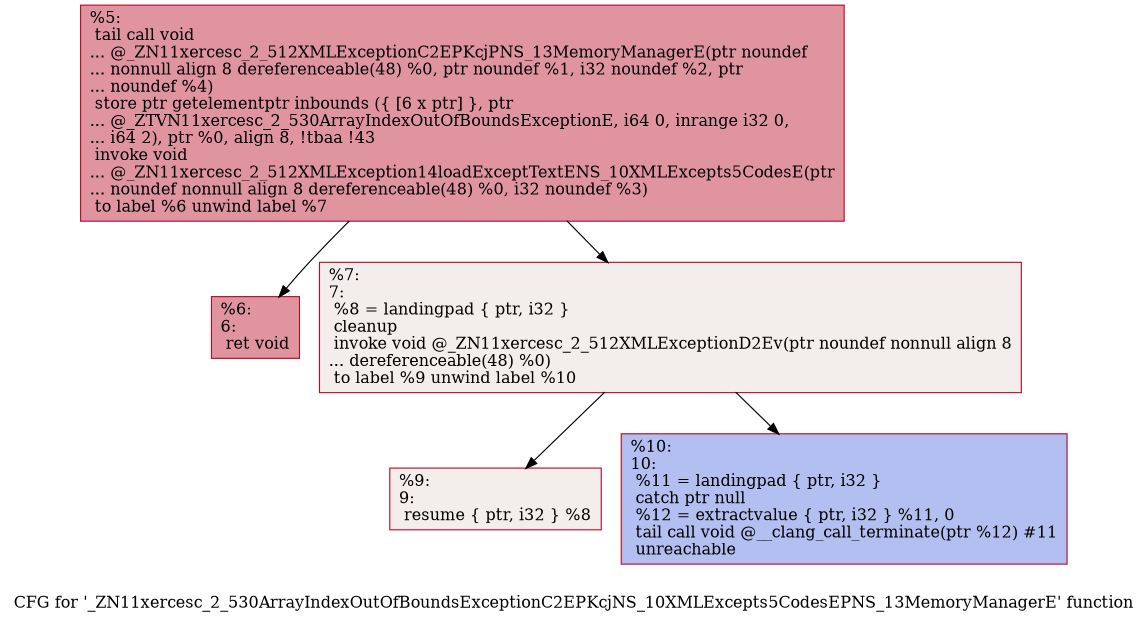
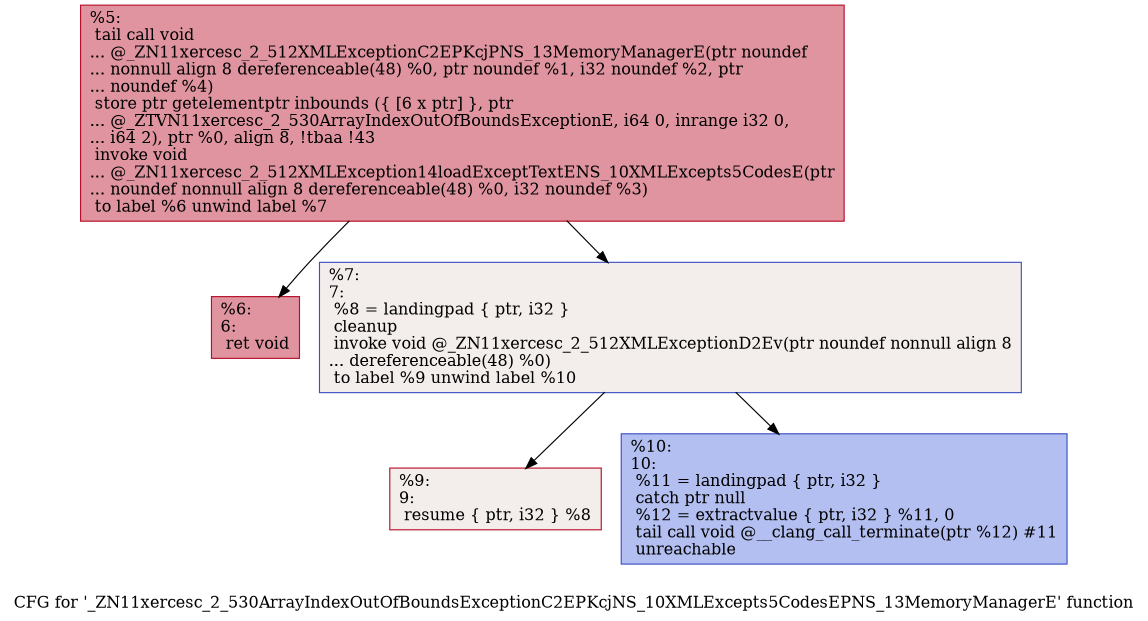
(670, 327) -> (670, 327)
(844, 499) -> (844, 499)
